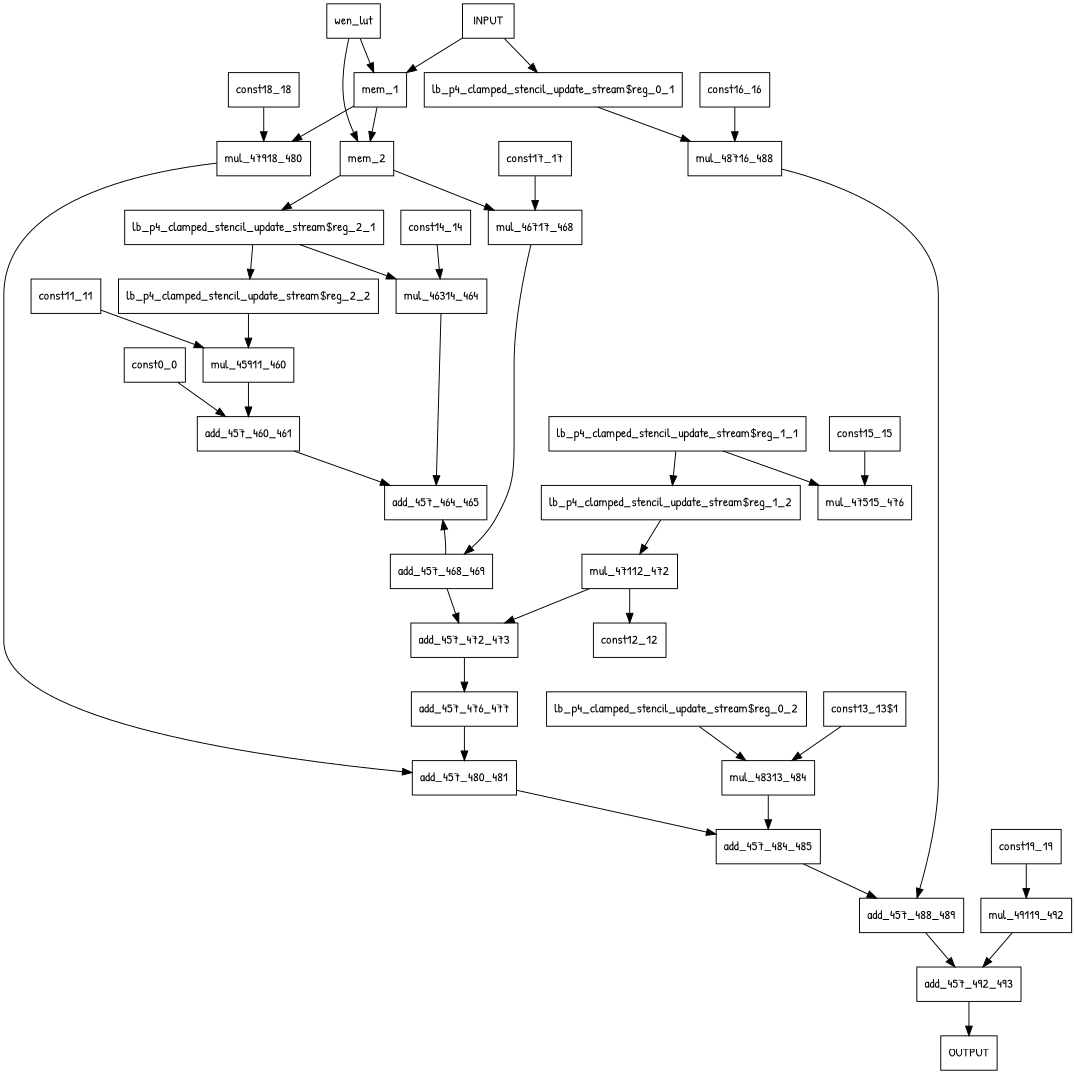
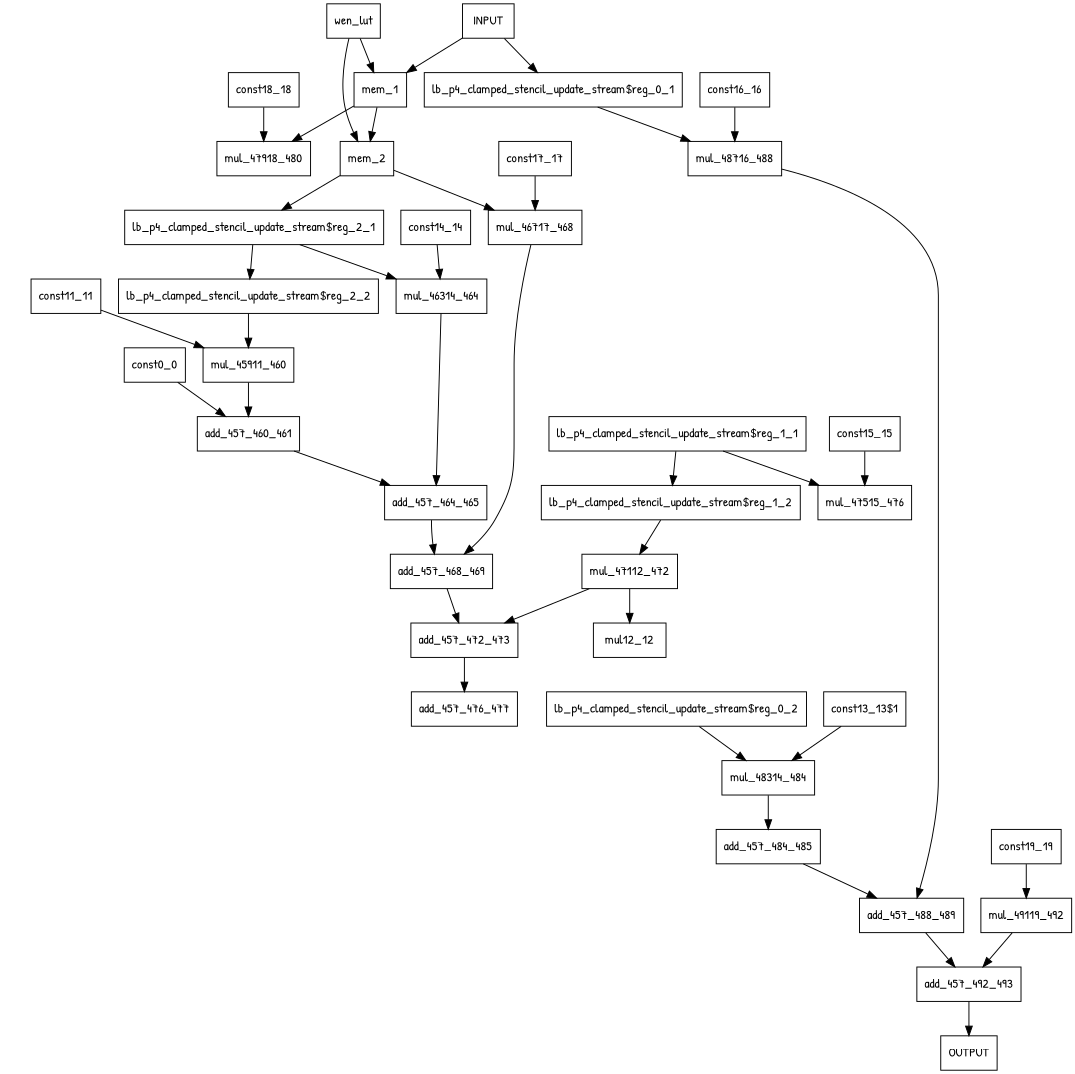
(445, 542) -> (432, 532)
(630, 640) -> (630, 640)
(464, 778) -> none
(768, 778) -> (768, 778)
